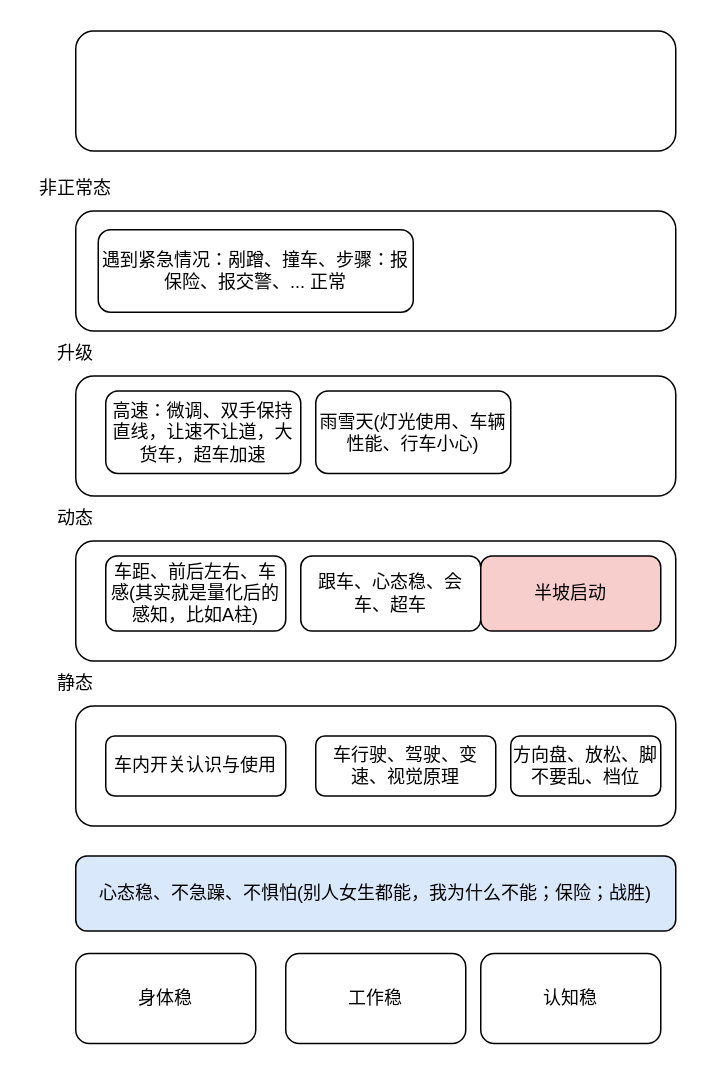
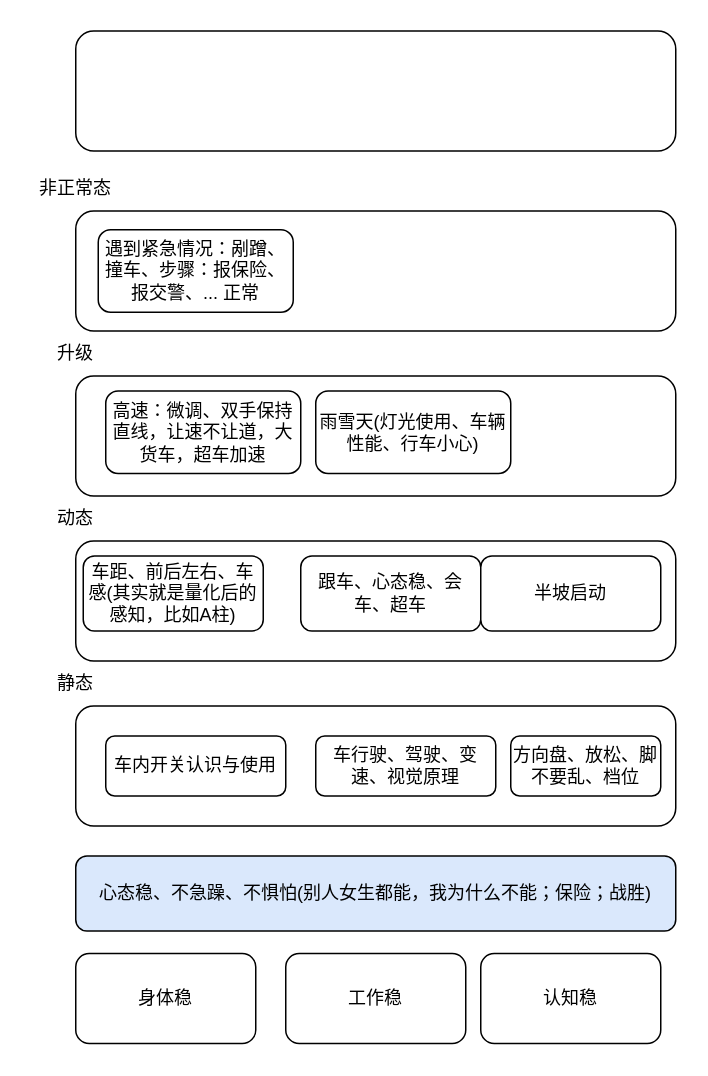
(256, 271) -> (196, 271)
(196, 593) -> (173, 593)
(571, 593) -> (571, 593)
